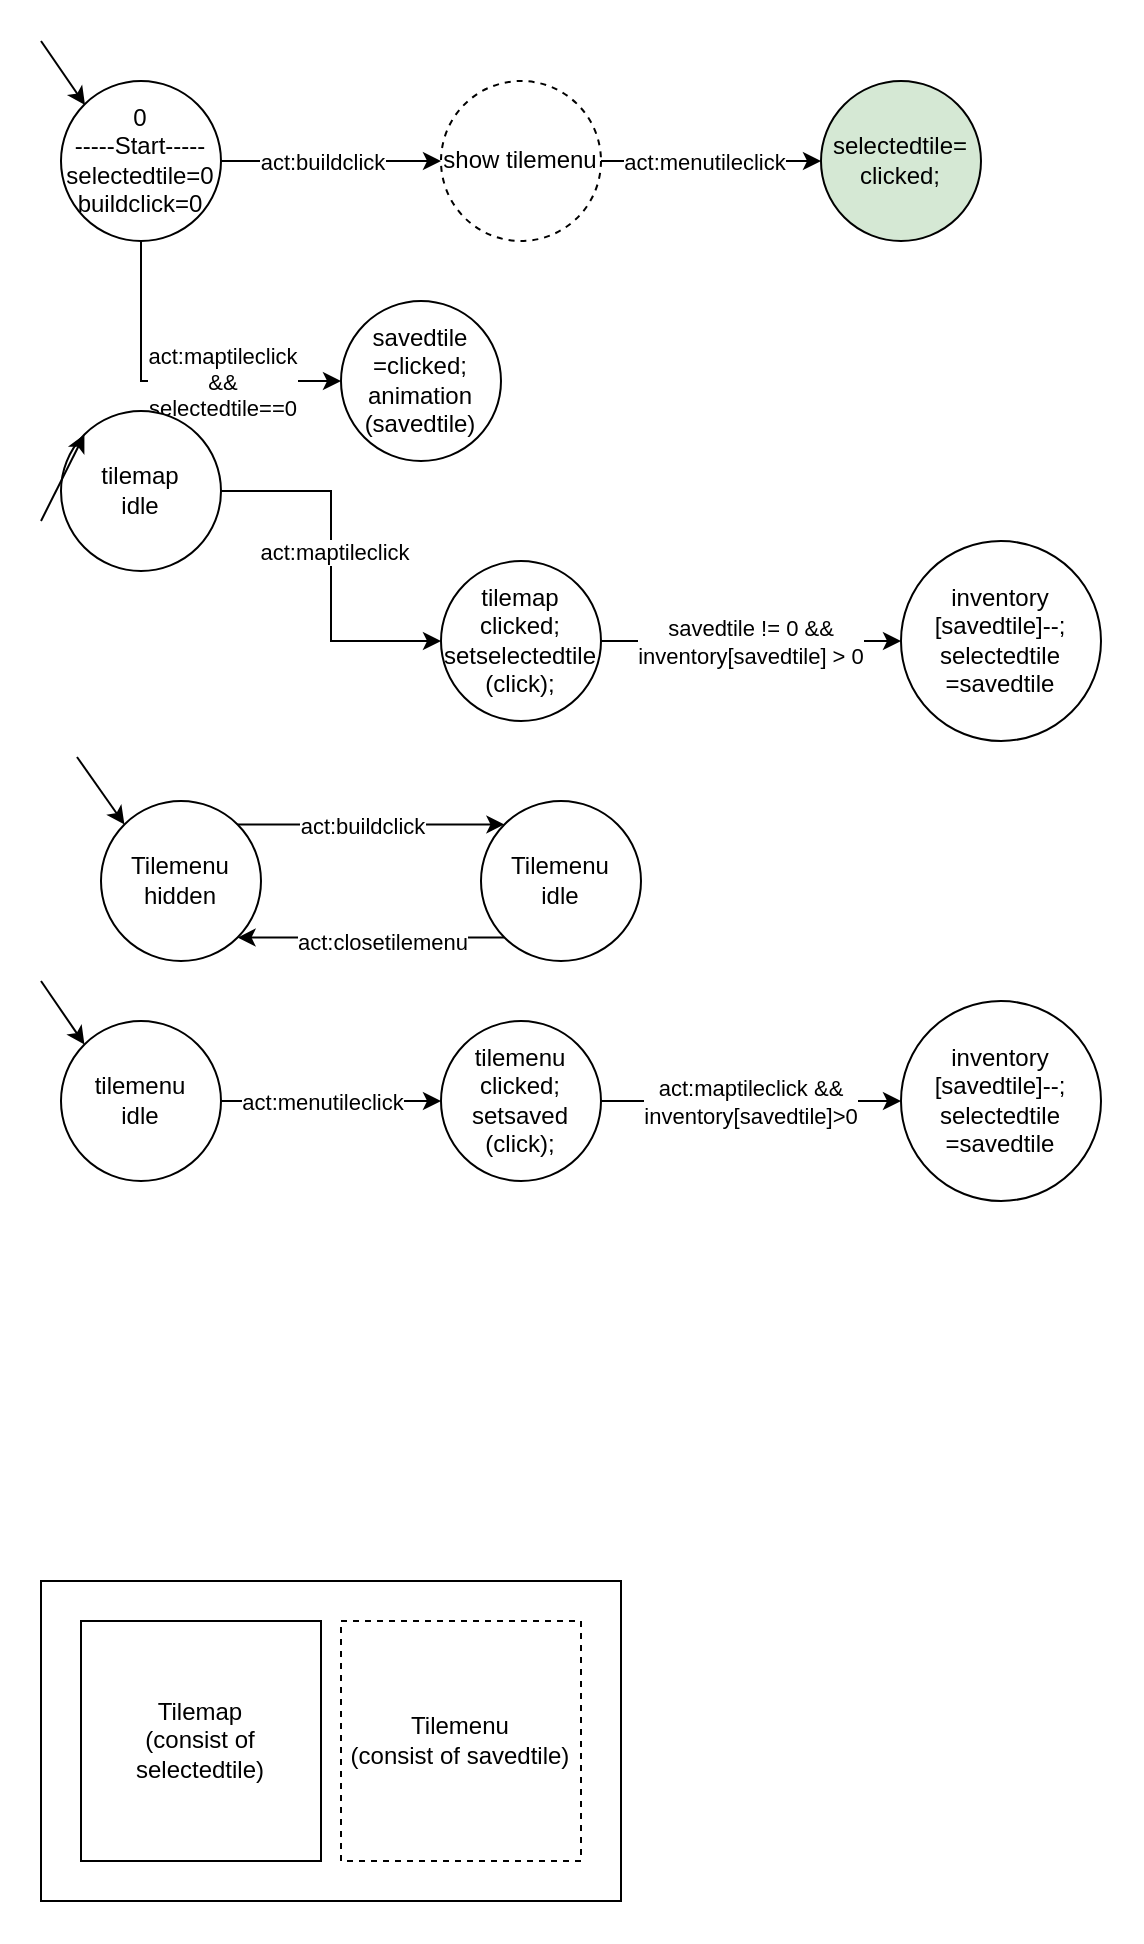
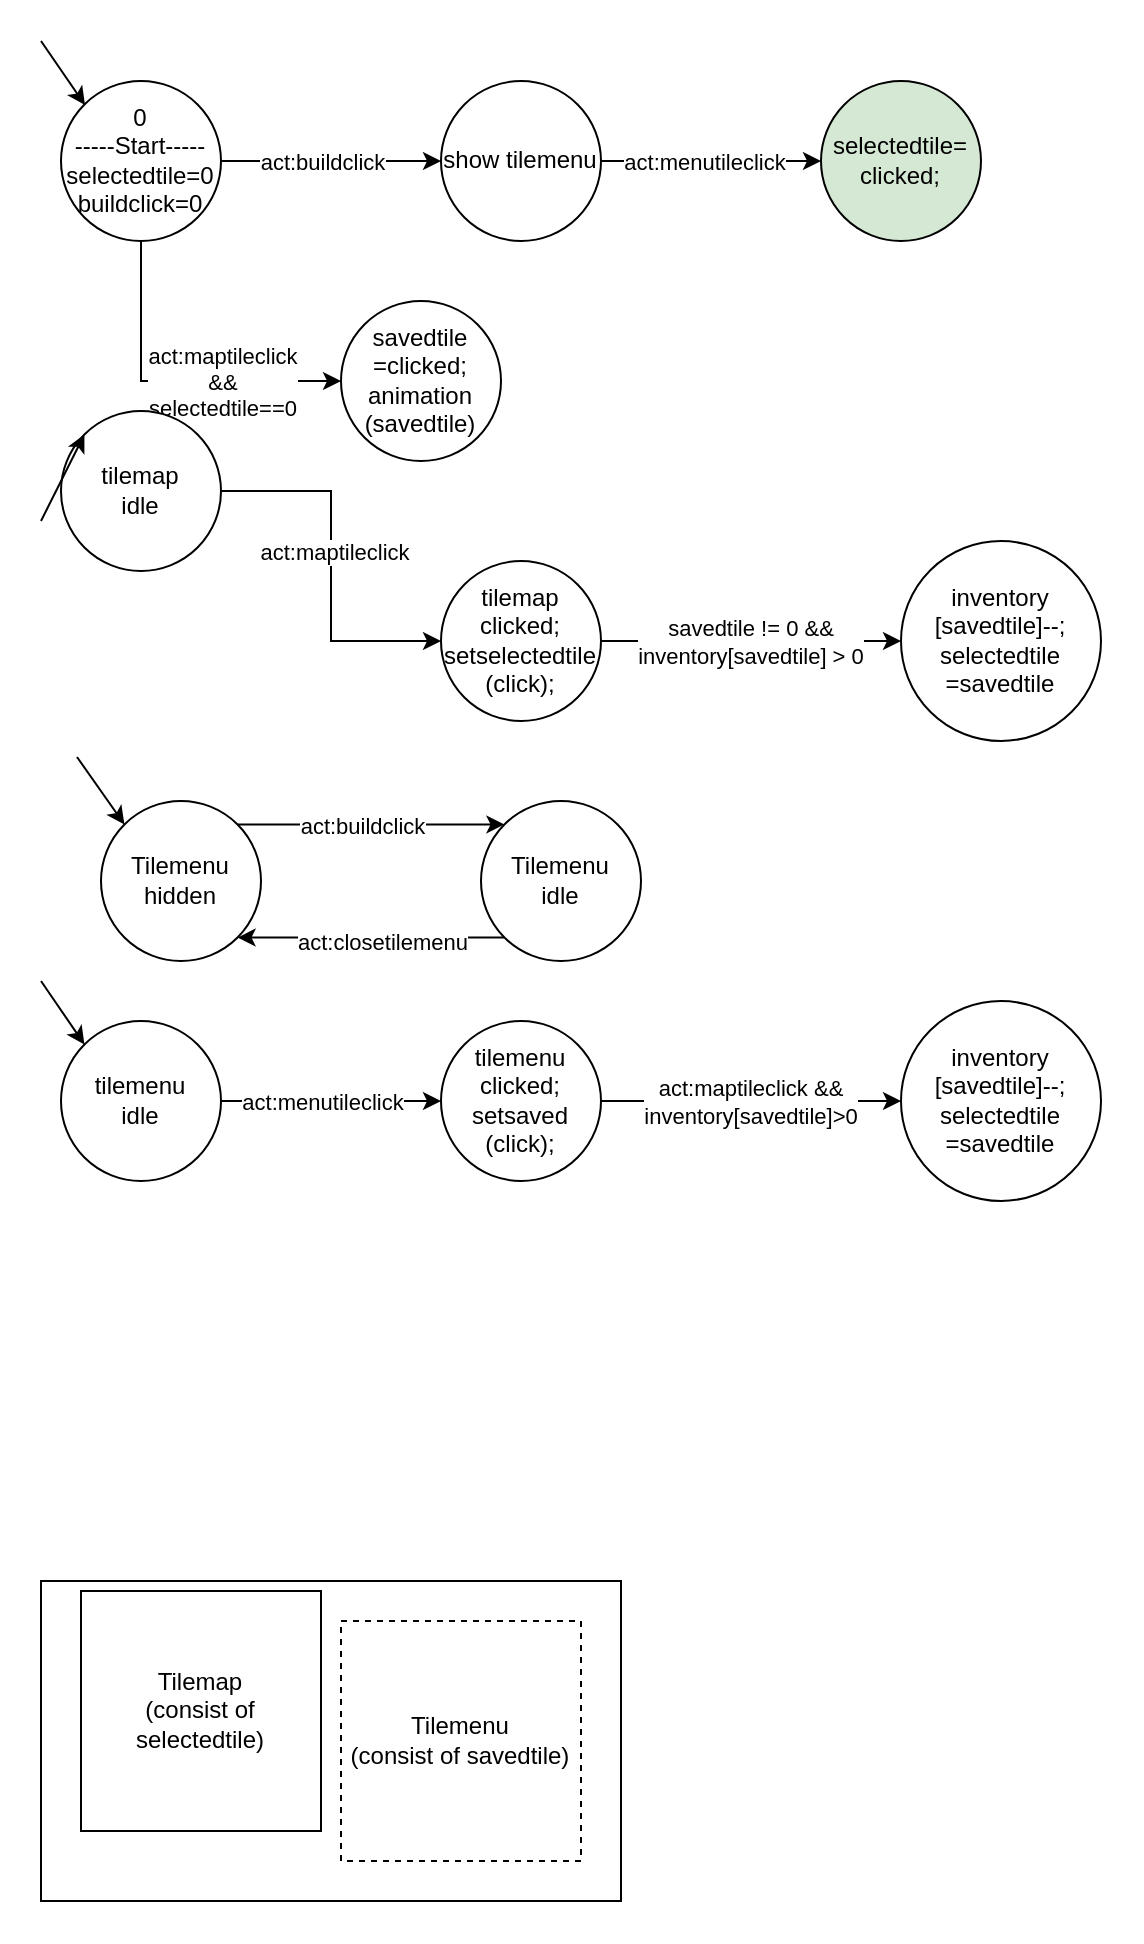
(521, 161) -> (521, 161)
(201, 1741) -> (201, 1711)
